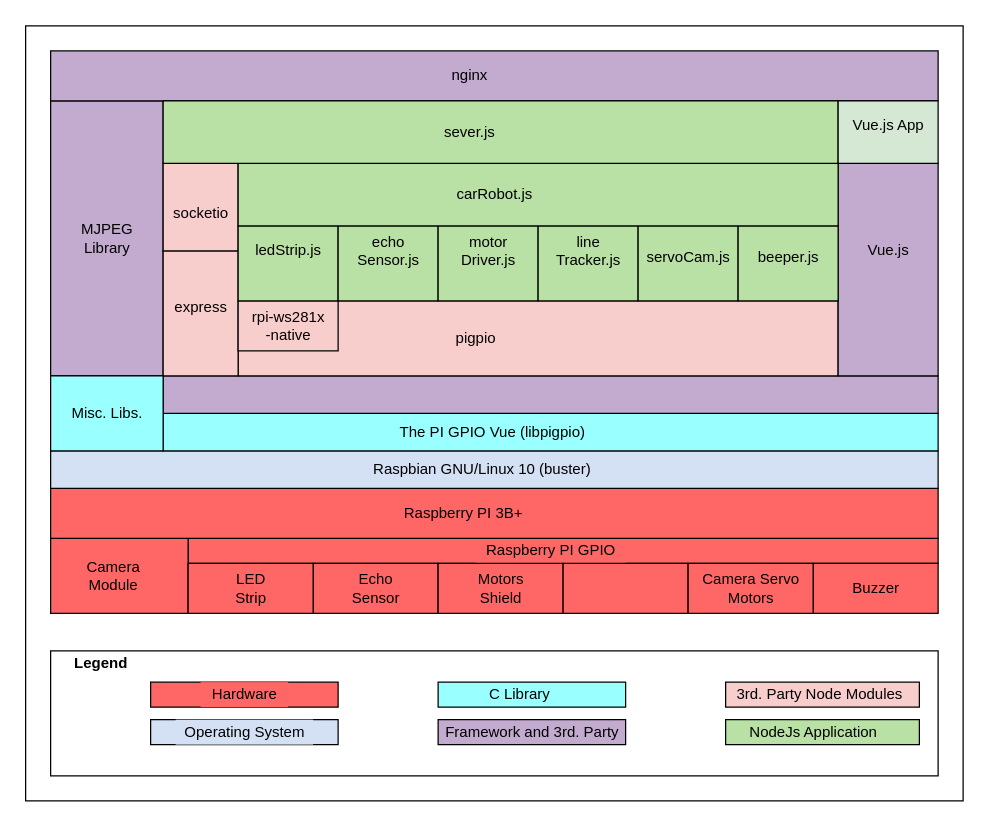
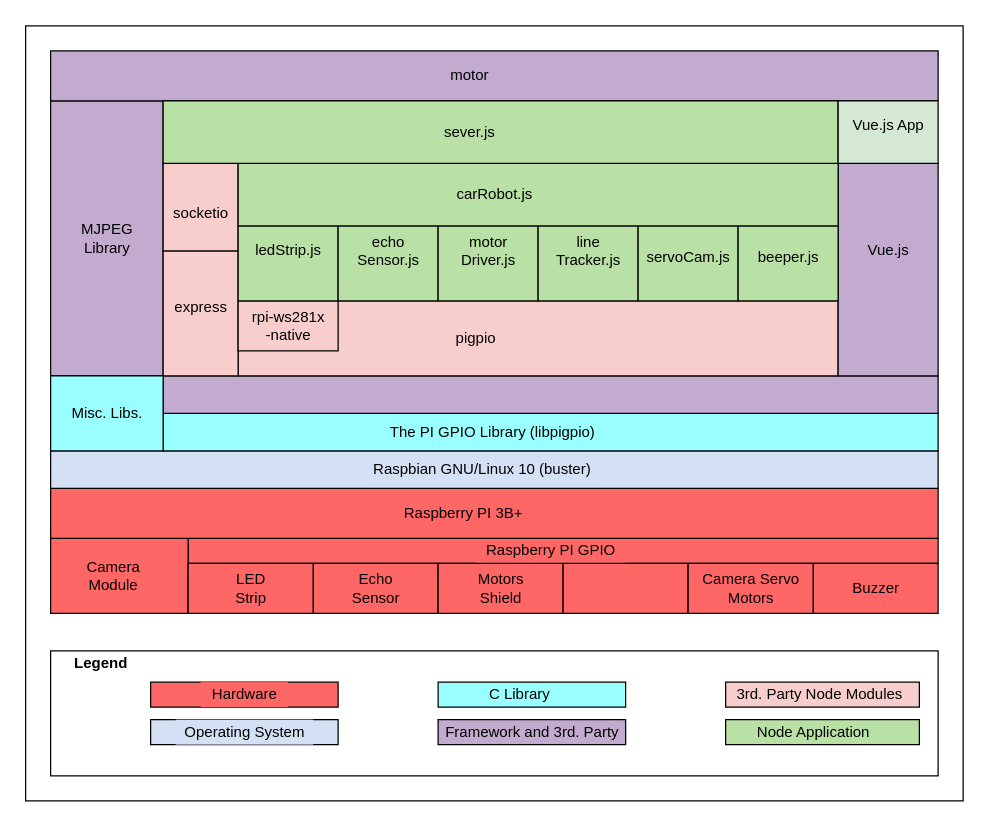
(470, 76) -> (470, 76)
(495, 432) -> (495, 432)
(814, 732) -> (814, 732)
